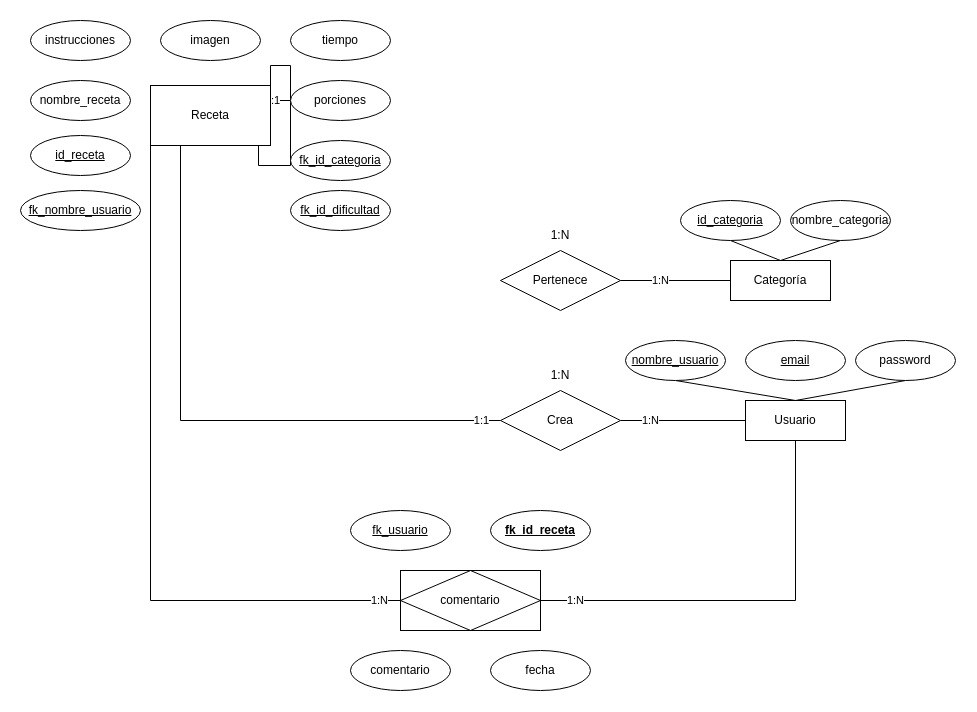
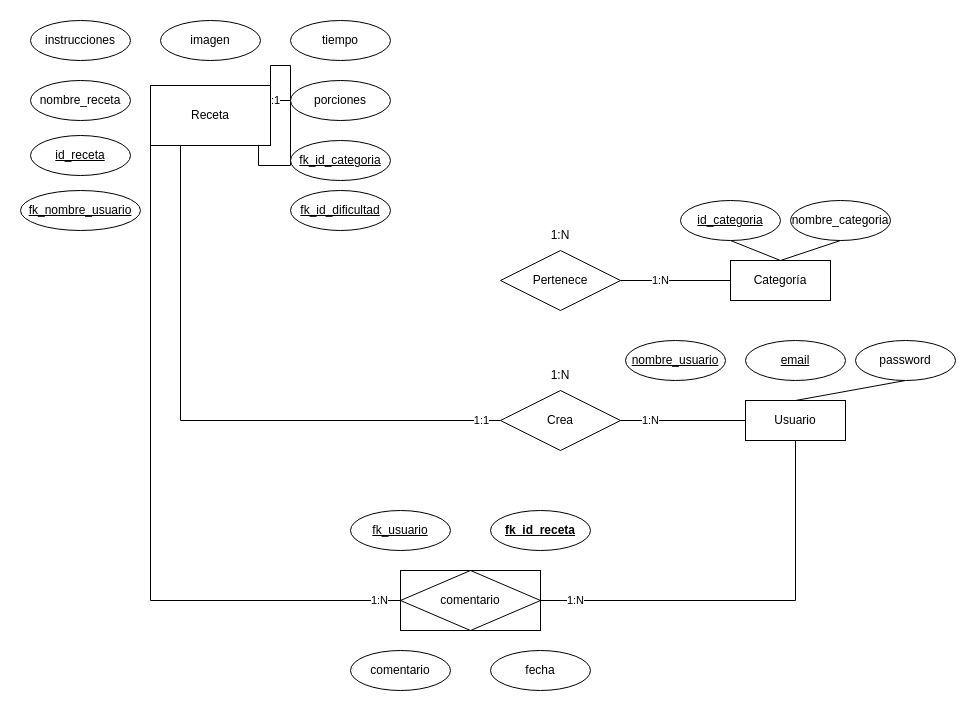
(736, 391) -> none
